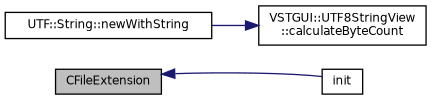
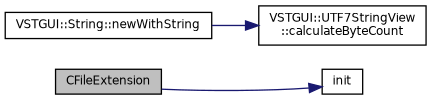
(108, 25) -> (108, 25)
(342, 25) -> (342, 25)
(249, 73) -> (235, 90)
